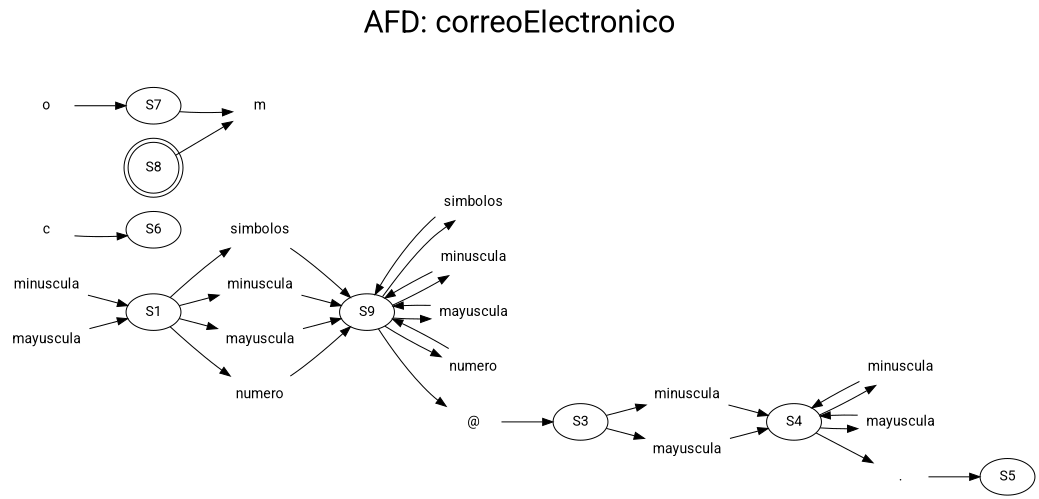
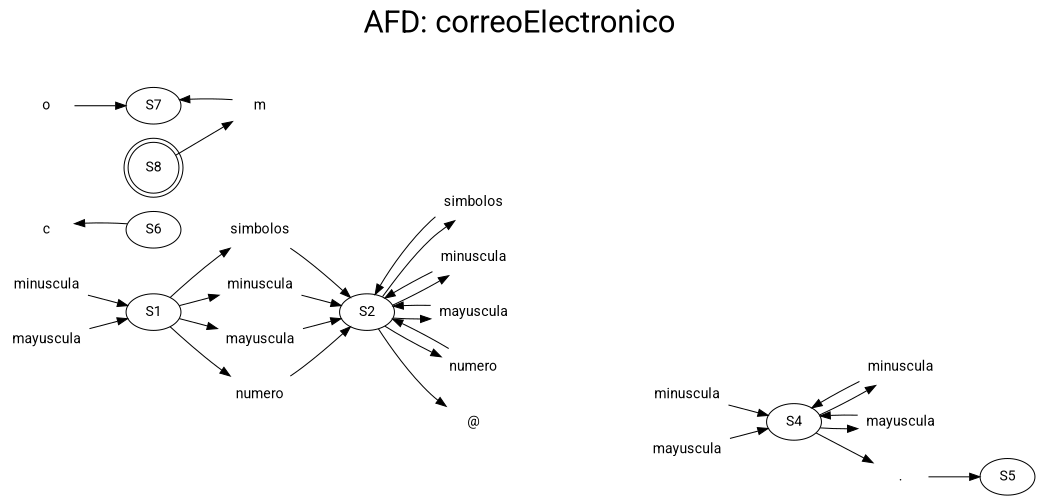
(201, 113) -> (211, 99)
(96, 237) -> (106, 223)
(367, 312) -> (367, 312)
(581, 422) -> none
